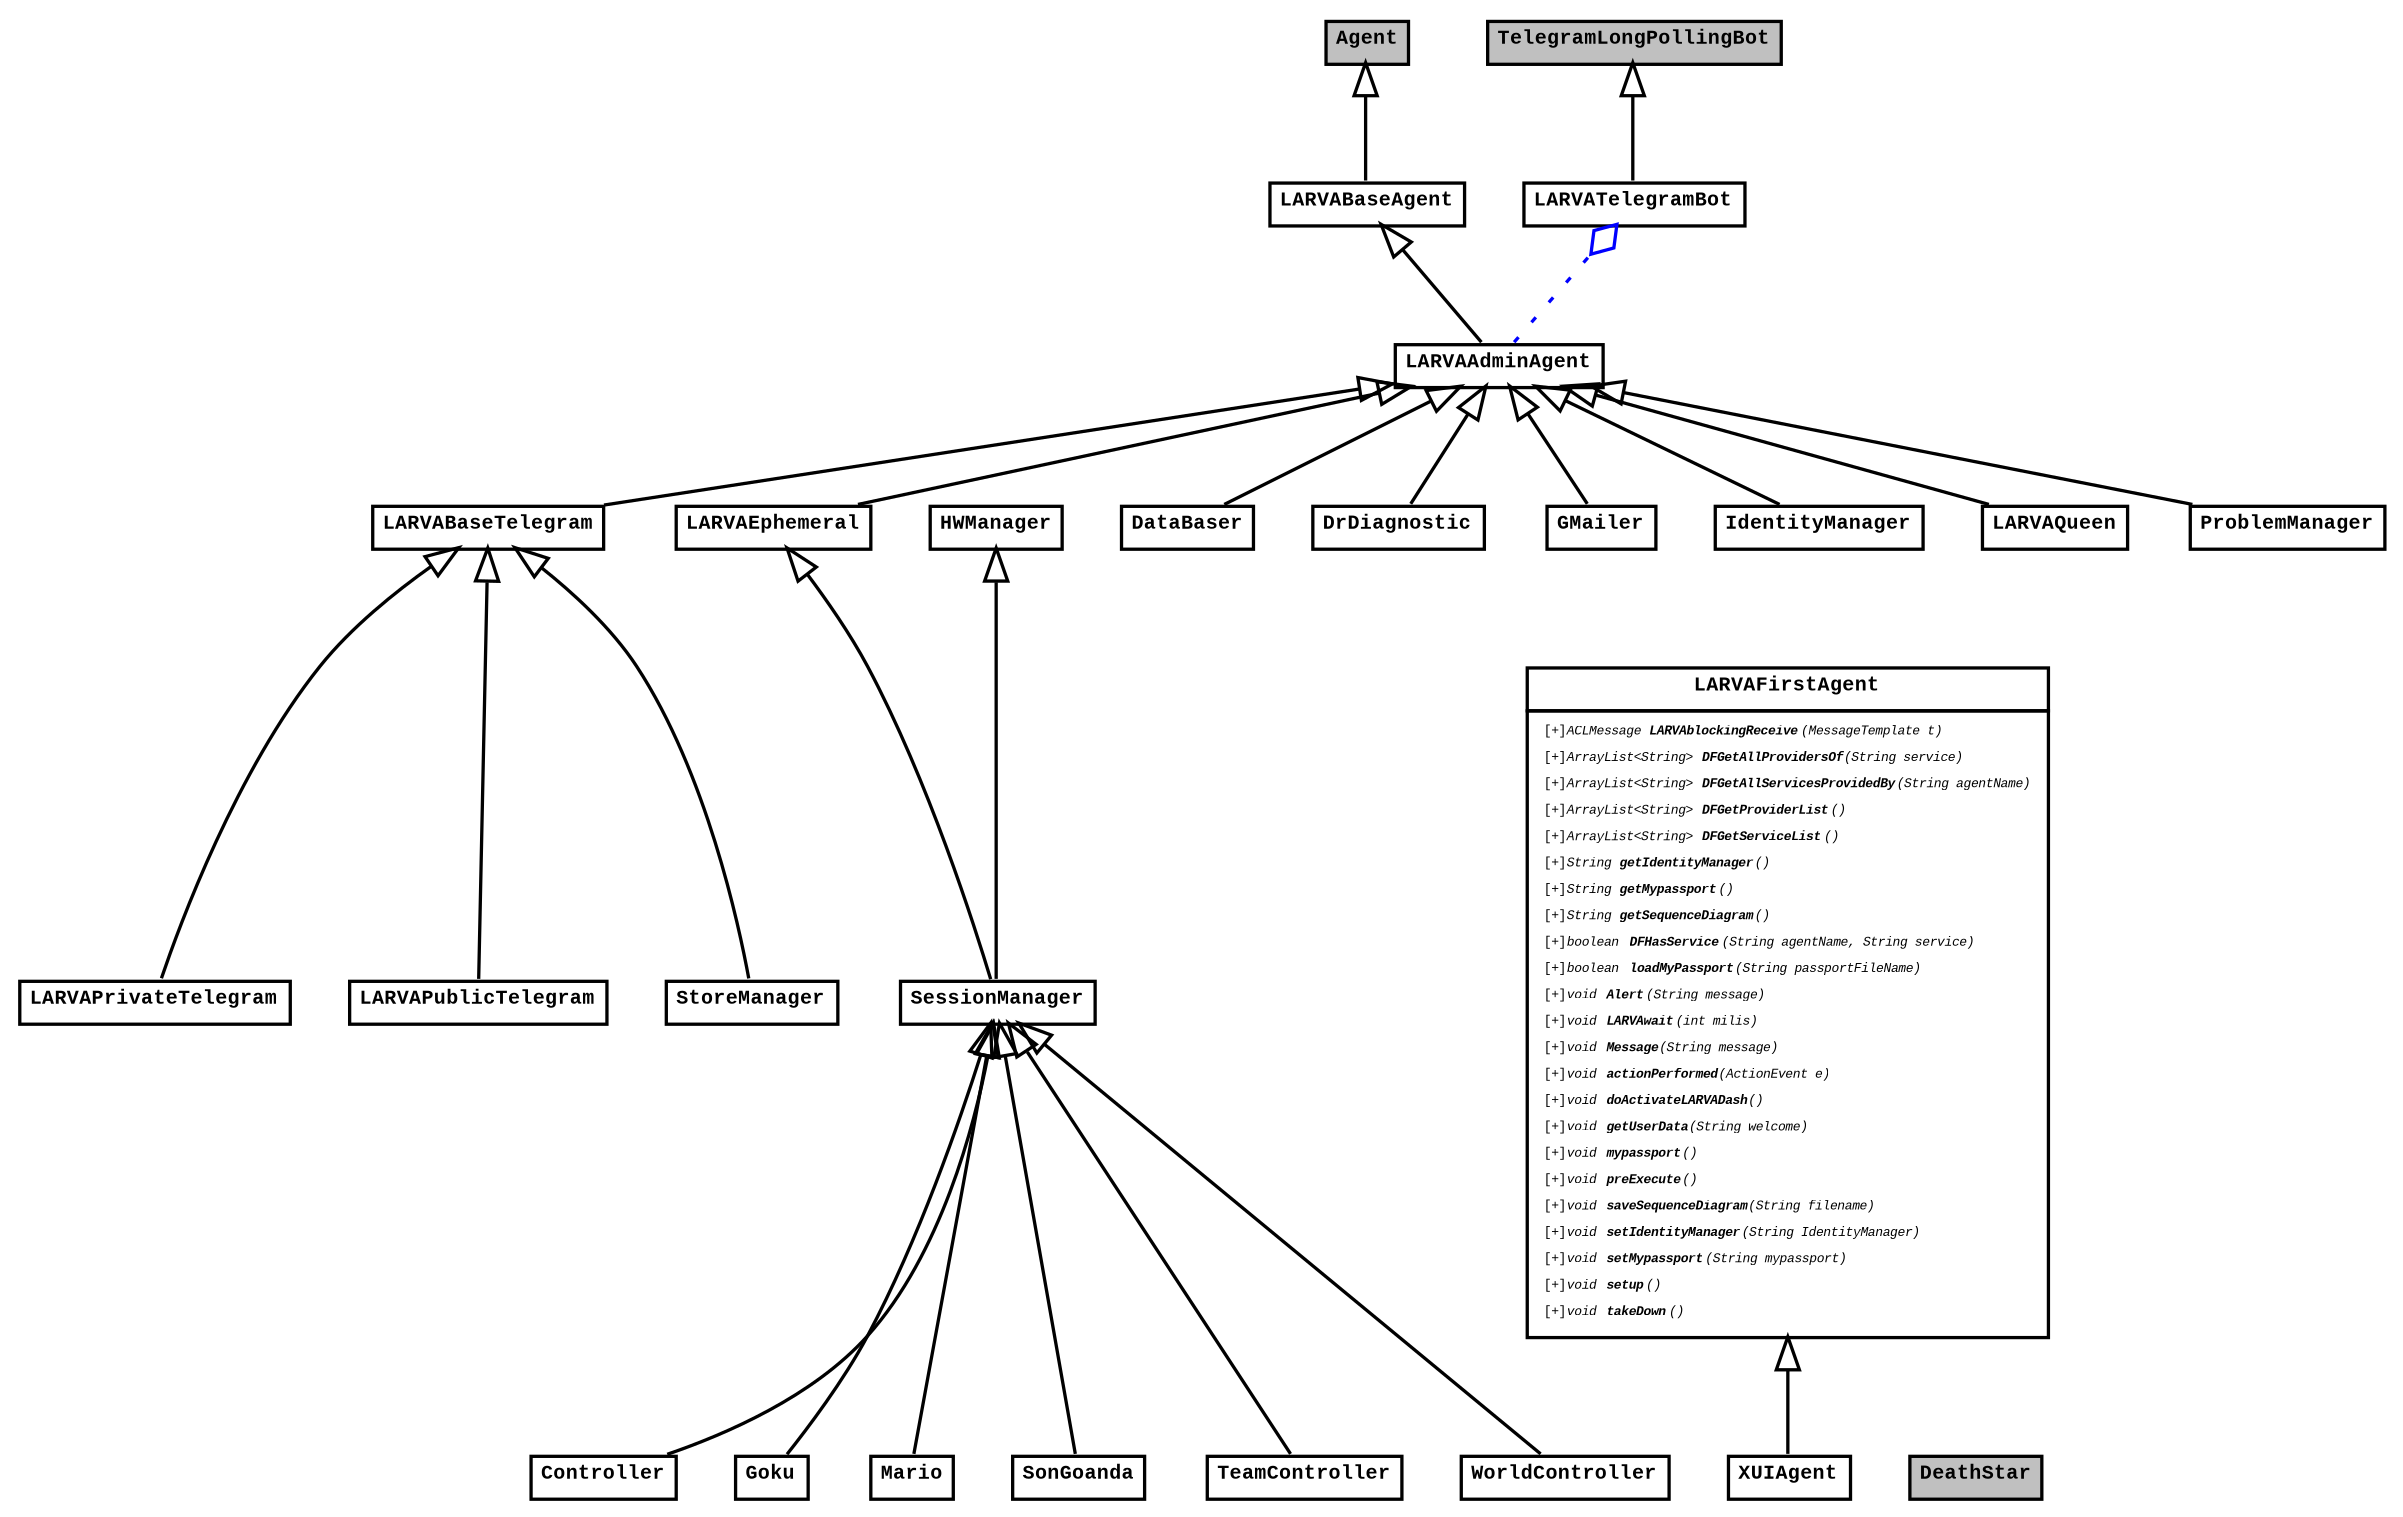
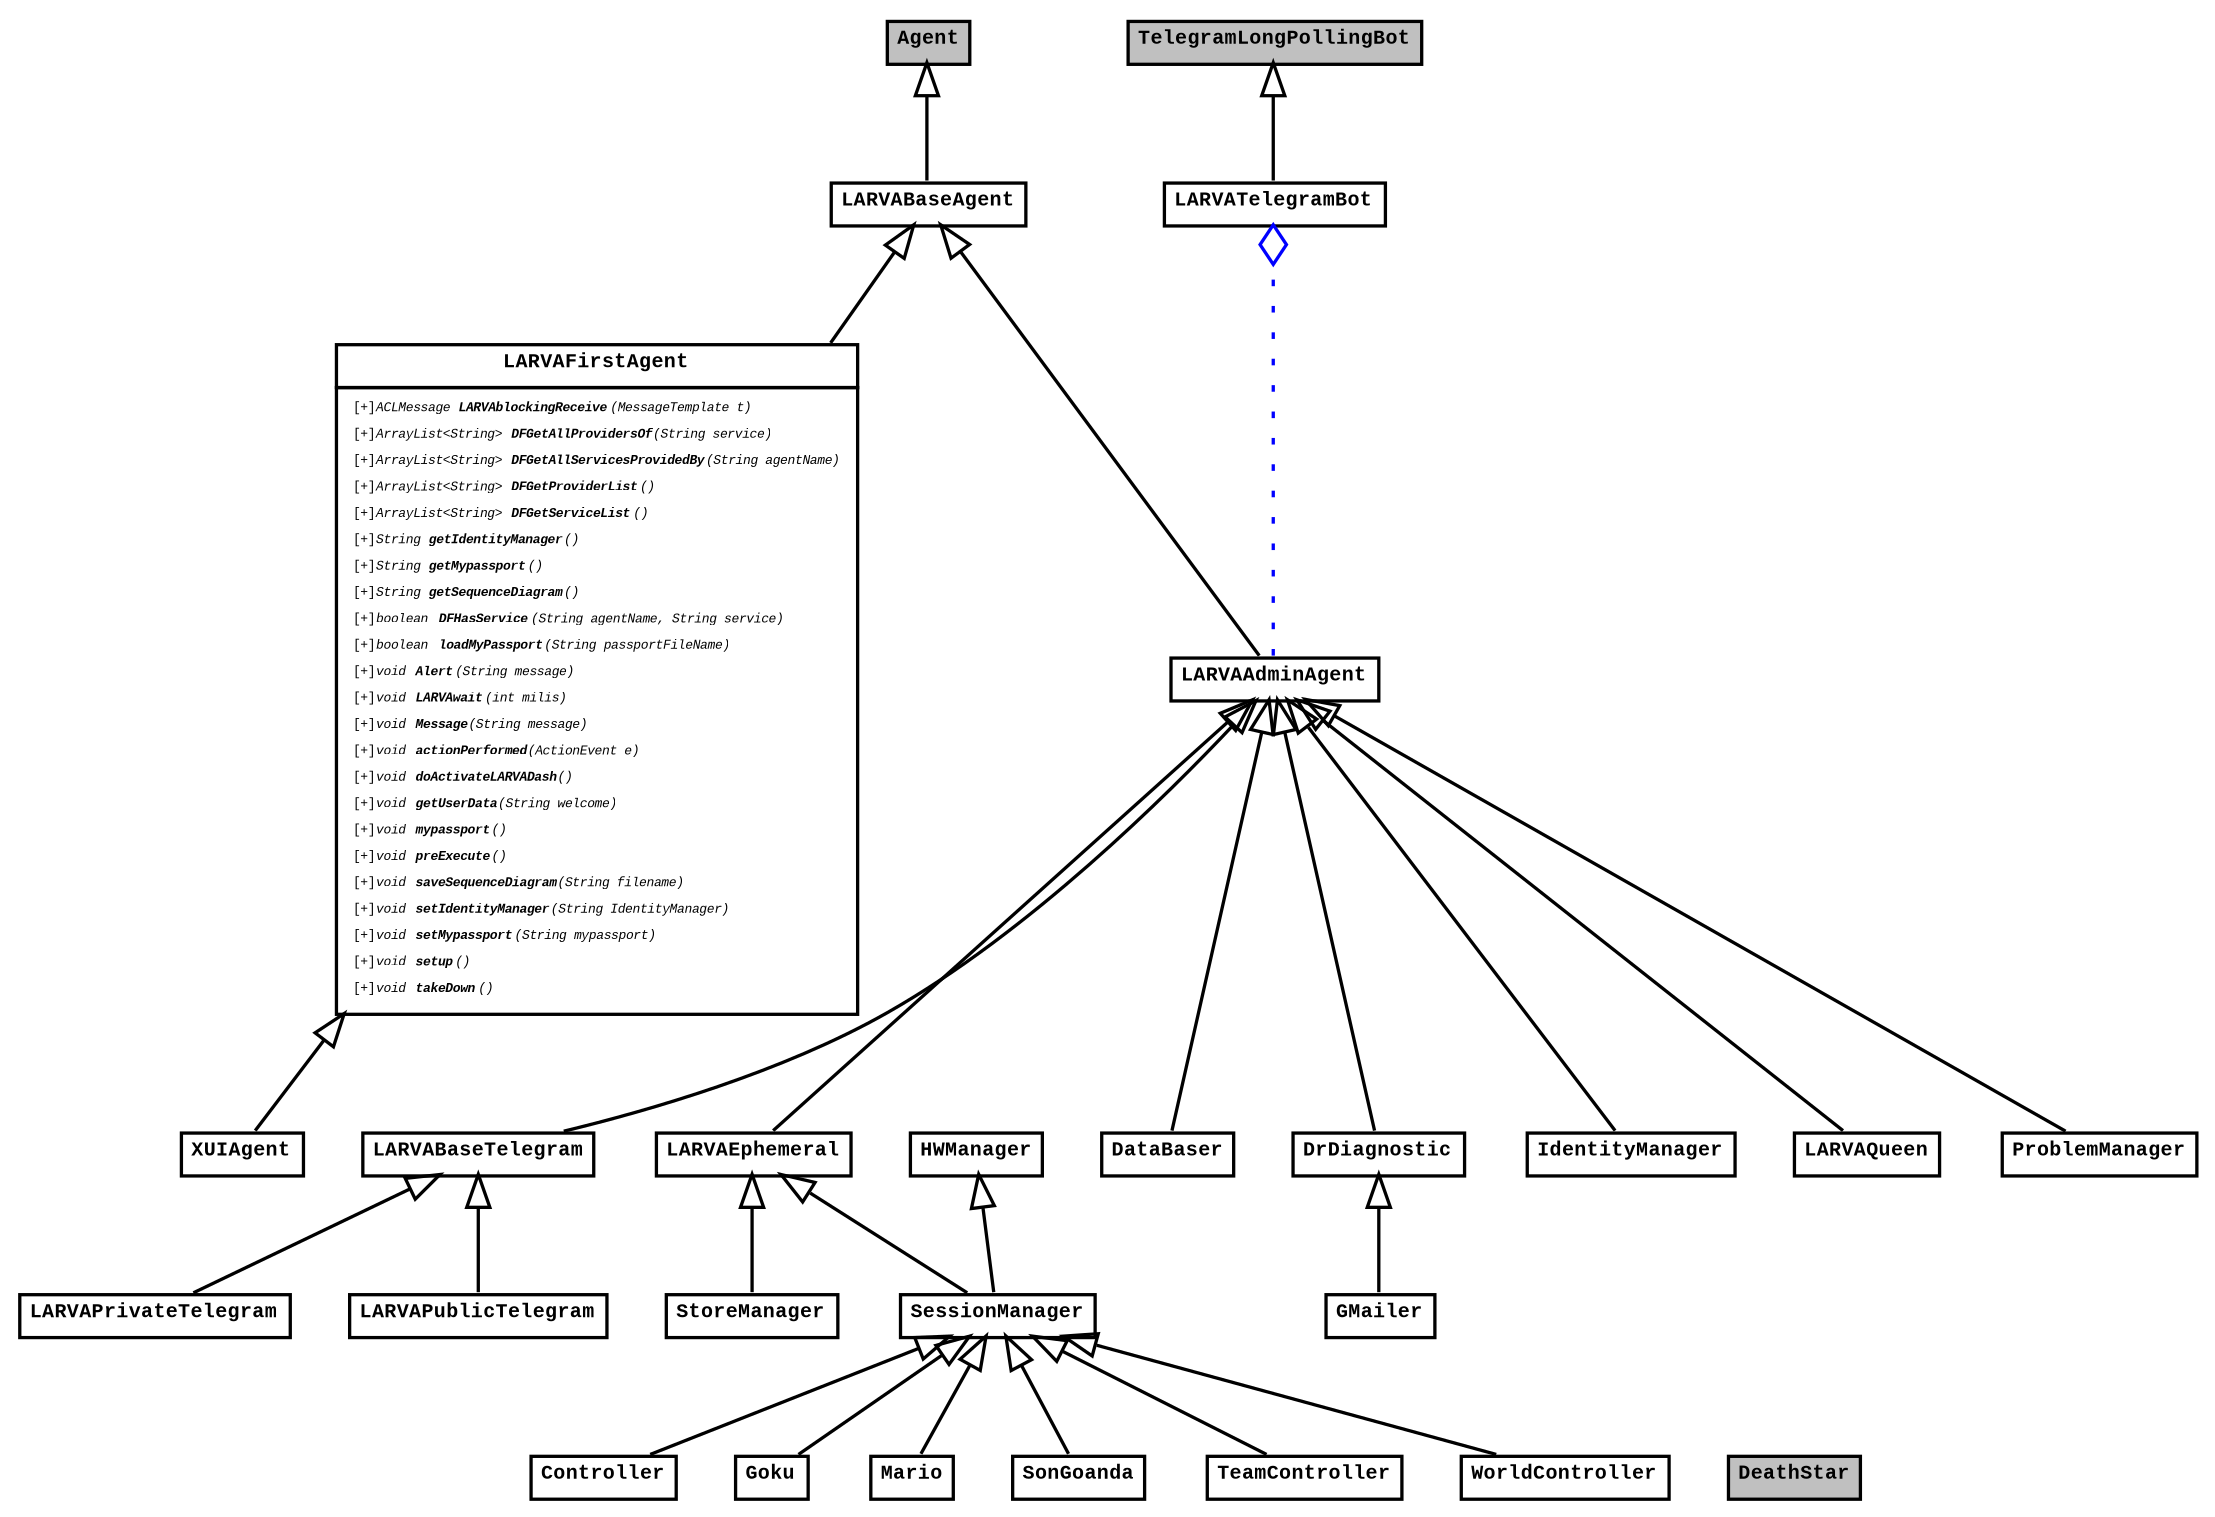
none -> (863, 298)
(1558, 459) -> (1379, 1250)
(682, 753) -> (752, 1250)
